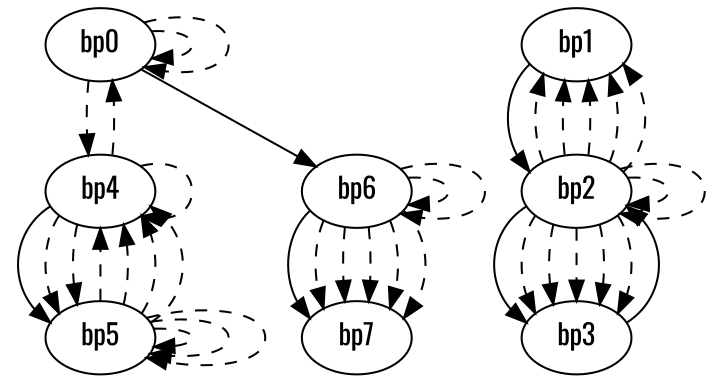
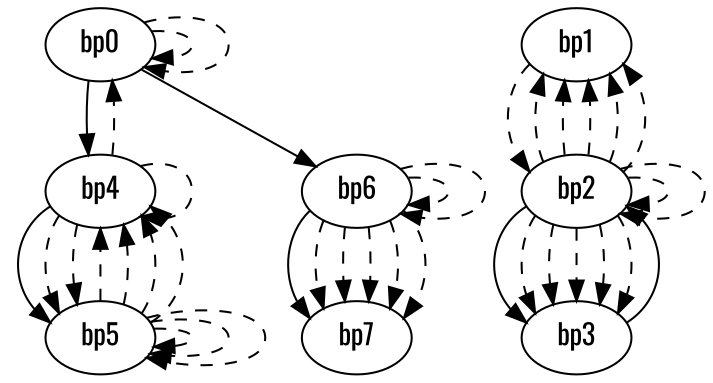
(87, 107) -> (87, 107)
(509, 107) -> (509, 107)
